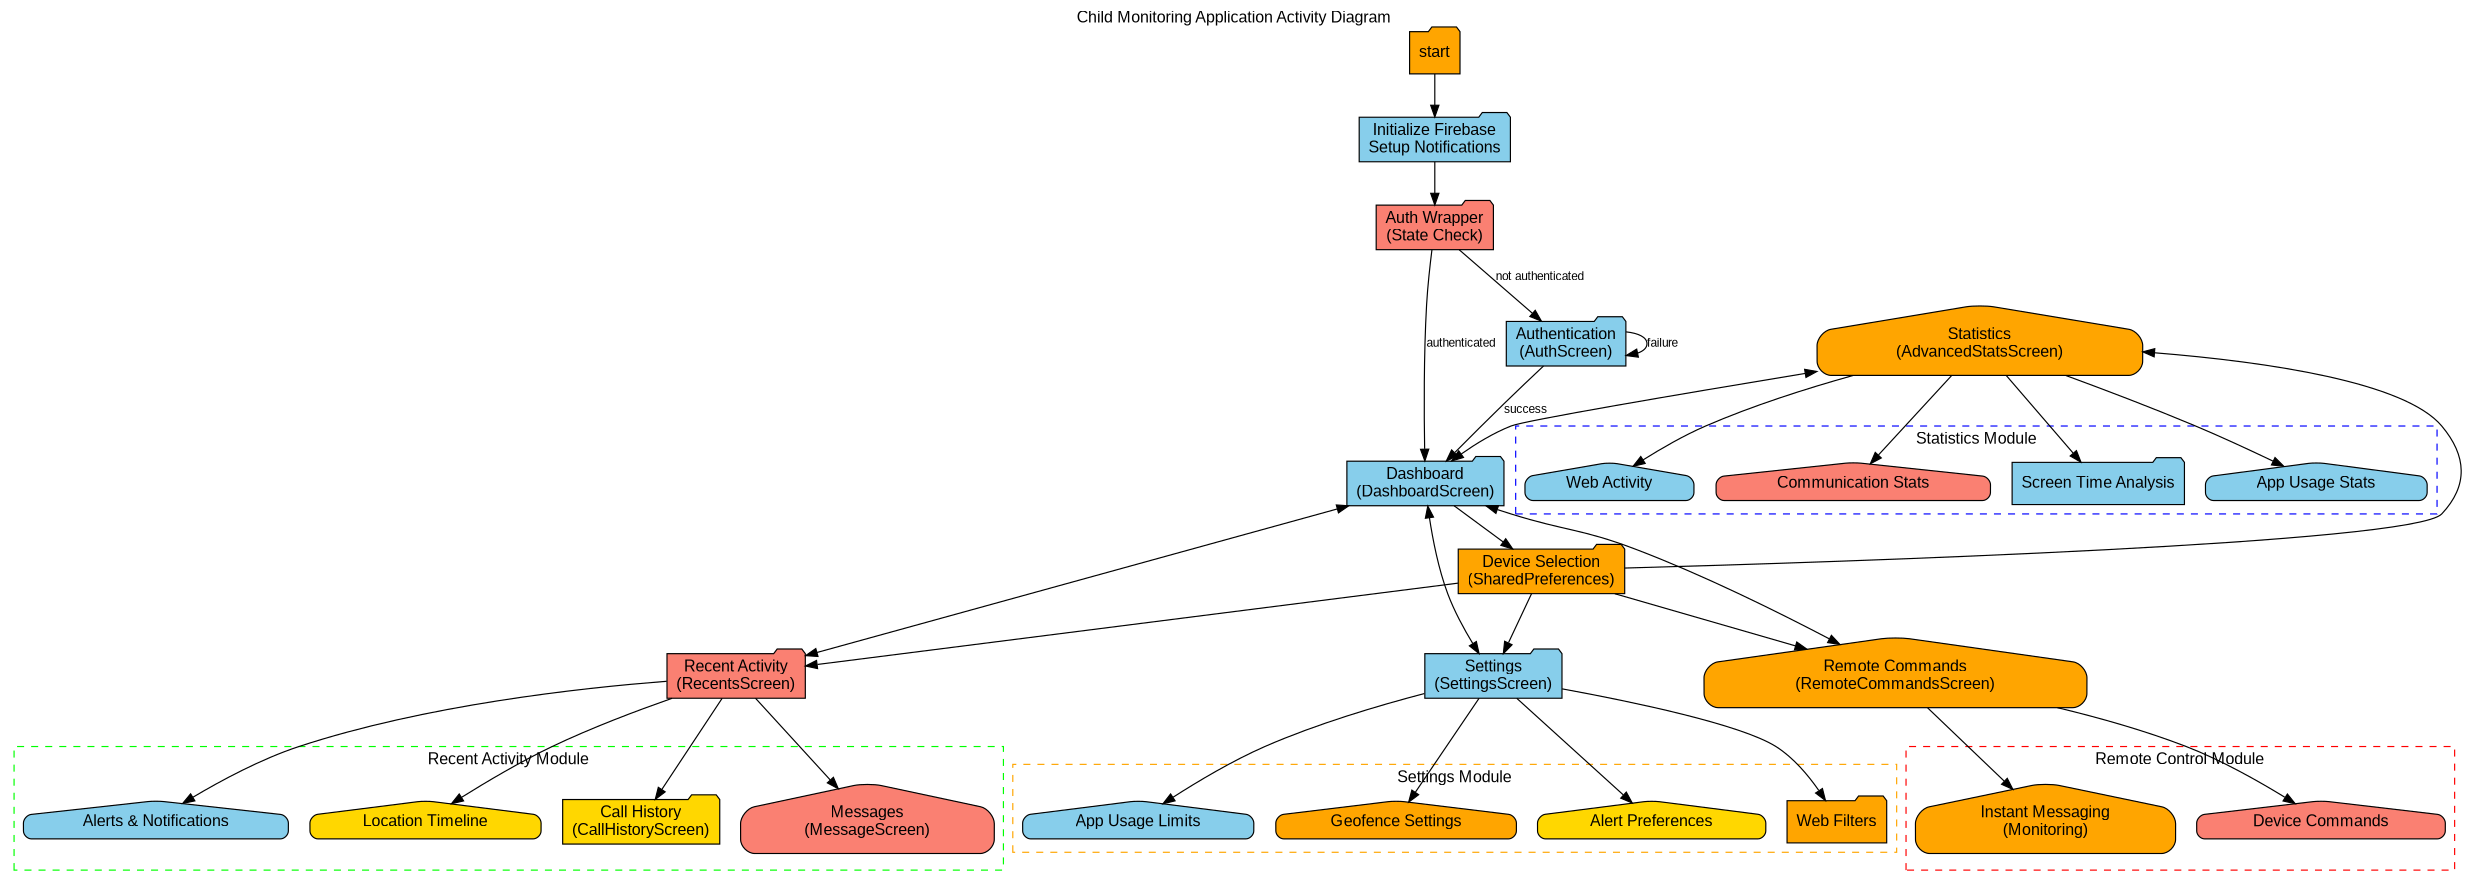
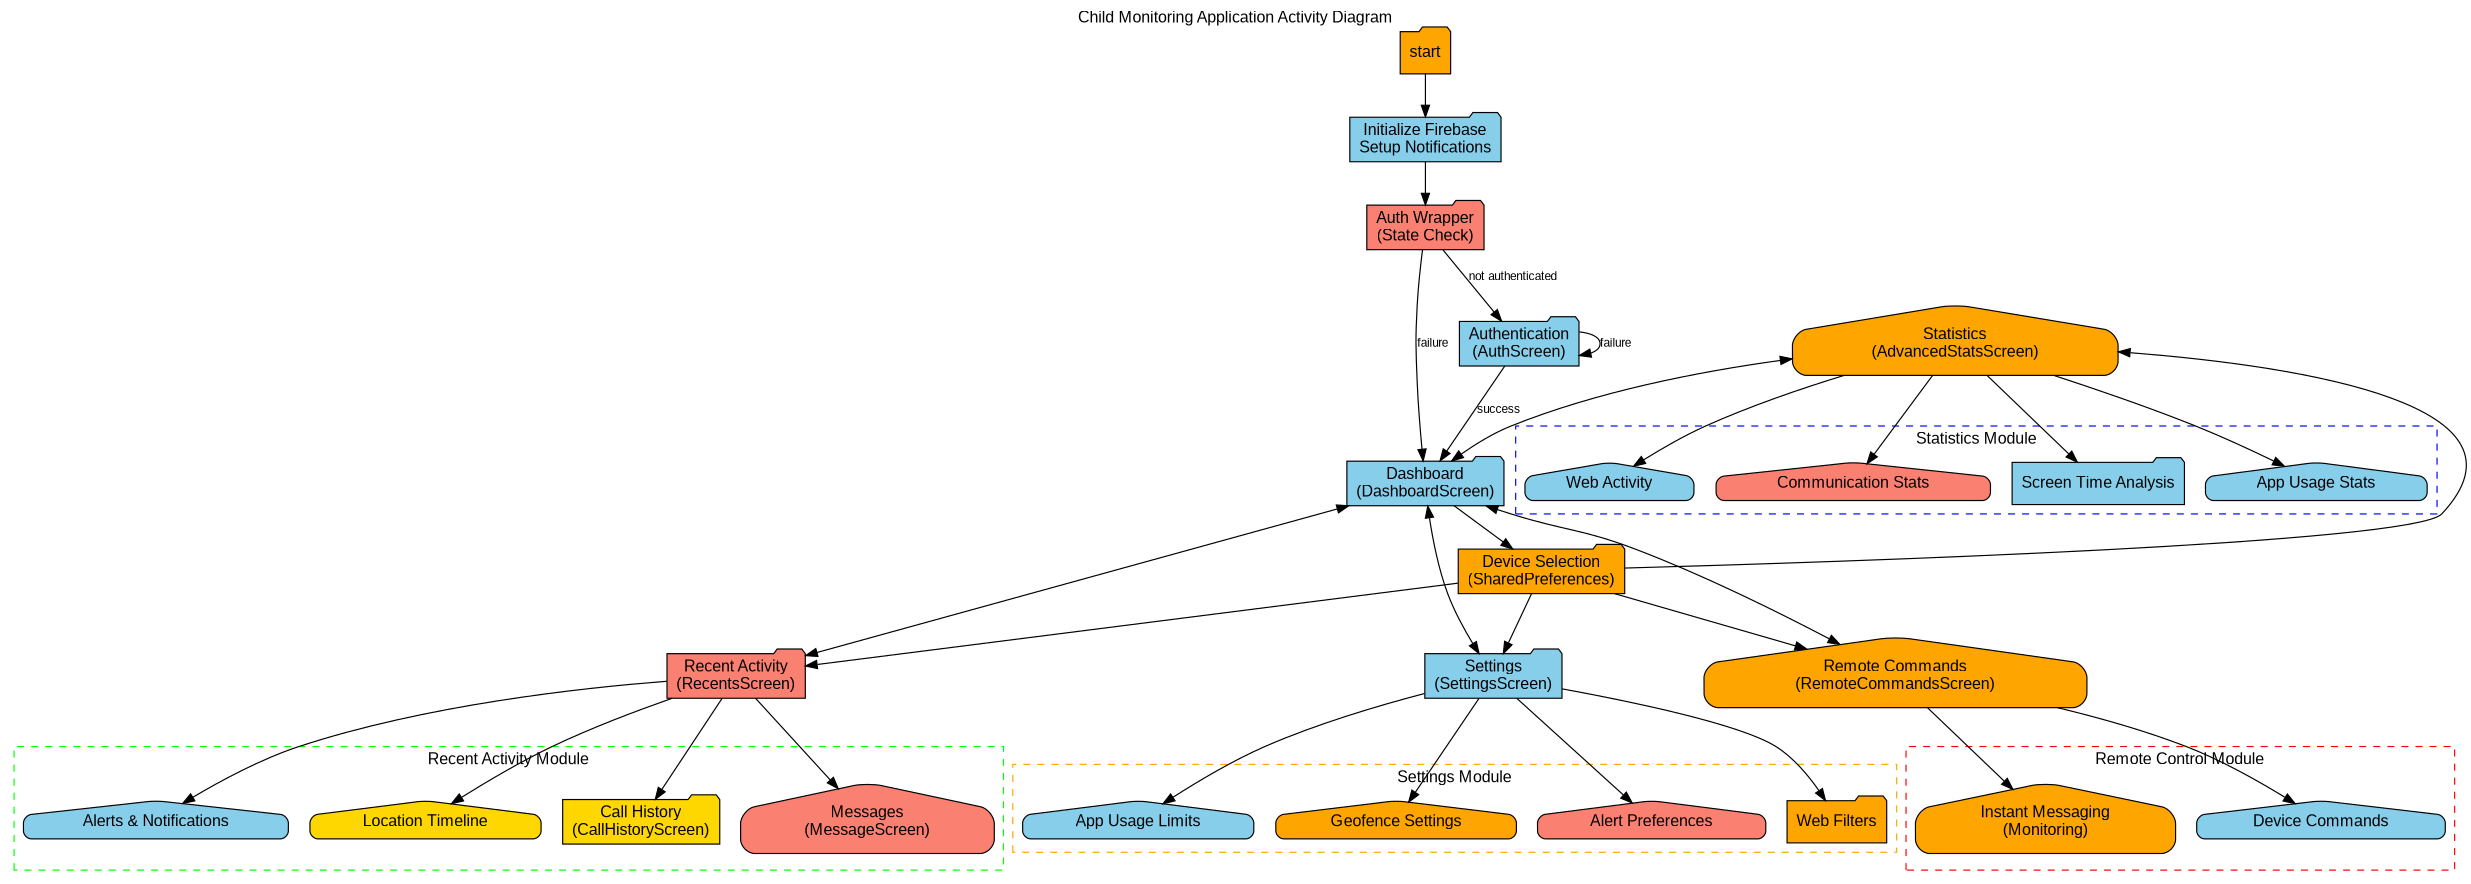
(1461, 344) -> (1433, 344)
(1652, 822) -> (1652, 822)
(2321, 822) -> (2321, 822)
